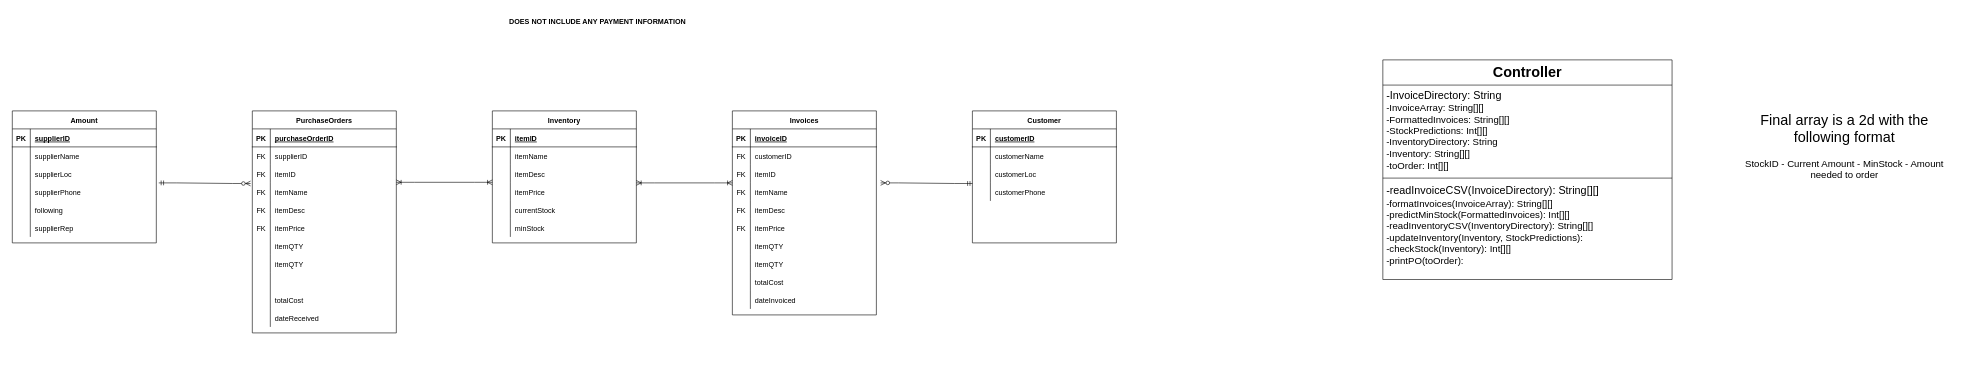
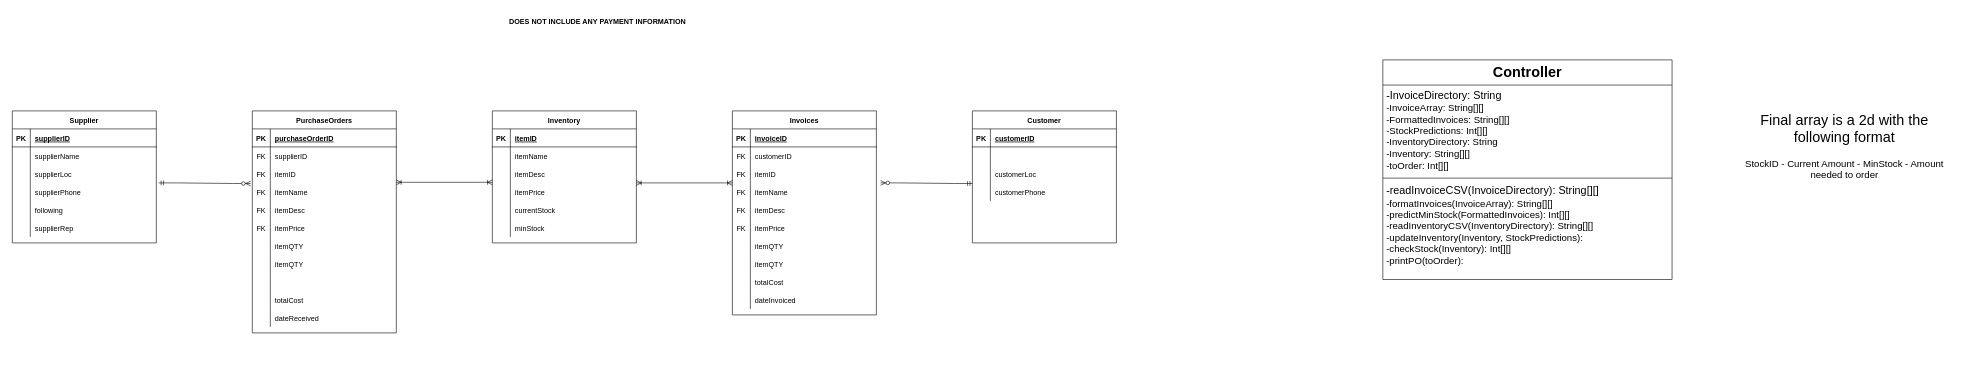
(84, 120) -> (84, 120)
(1053, 156) -> none
